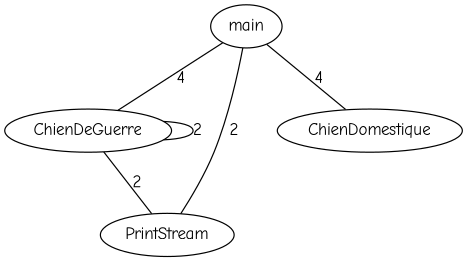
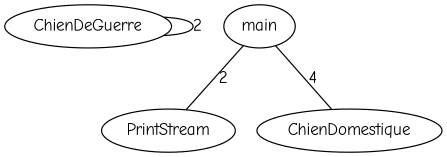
(170, 77) -> none
(128, 183) -> none
